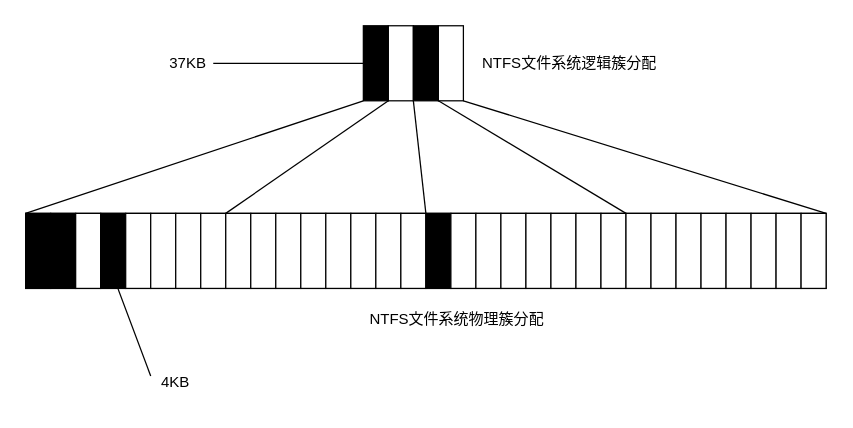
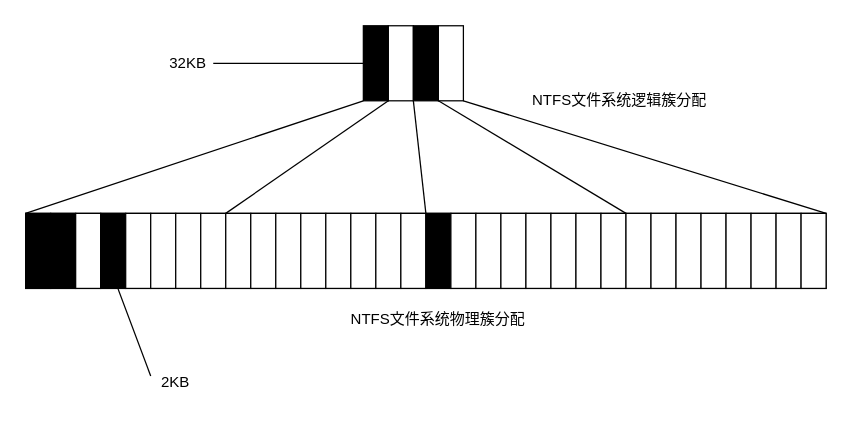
(188, 63) -> (188, 63)
(569, 63) -> (619, 101)
(456, 319) -> (437, 319)
(176, 382) -> (176, 382)
